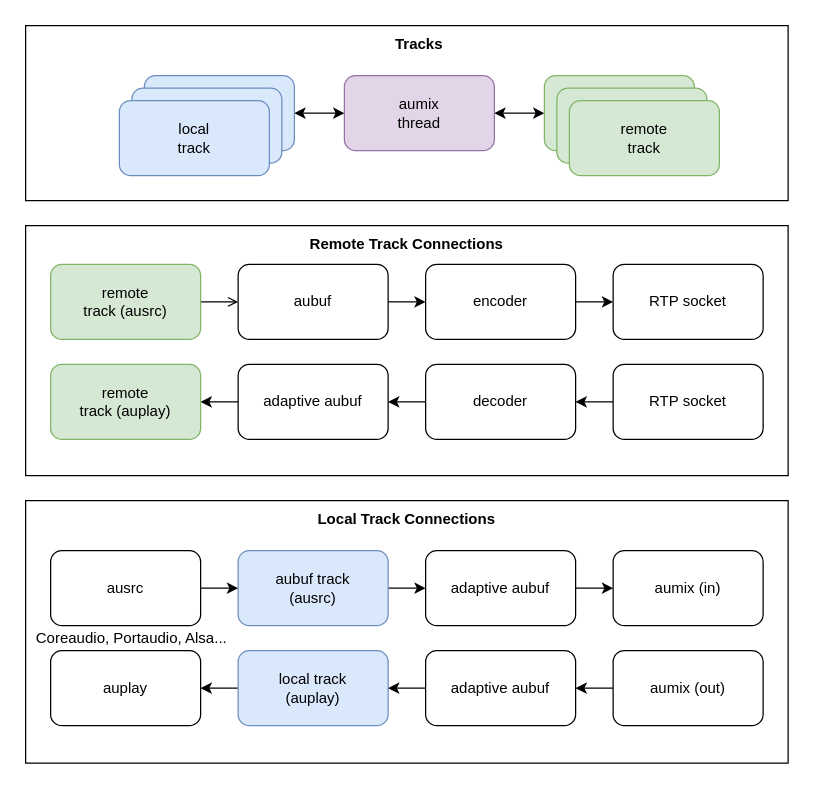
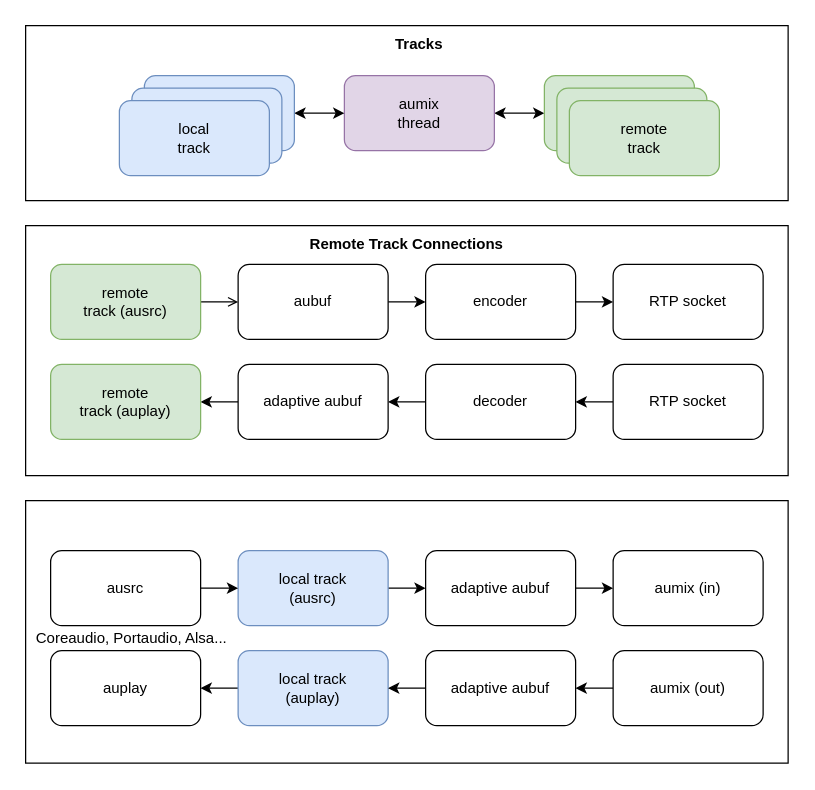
(407, 519) -> none
(313, 588) -> (313, 588)
